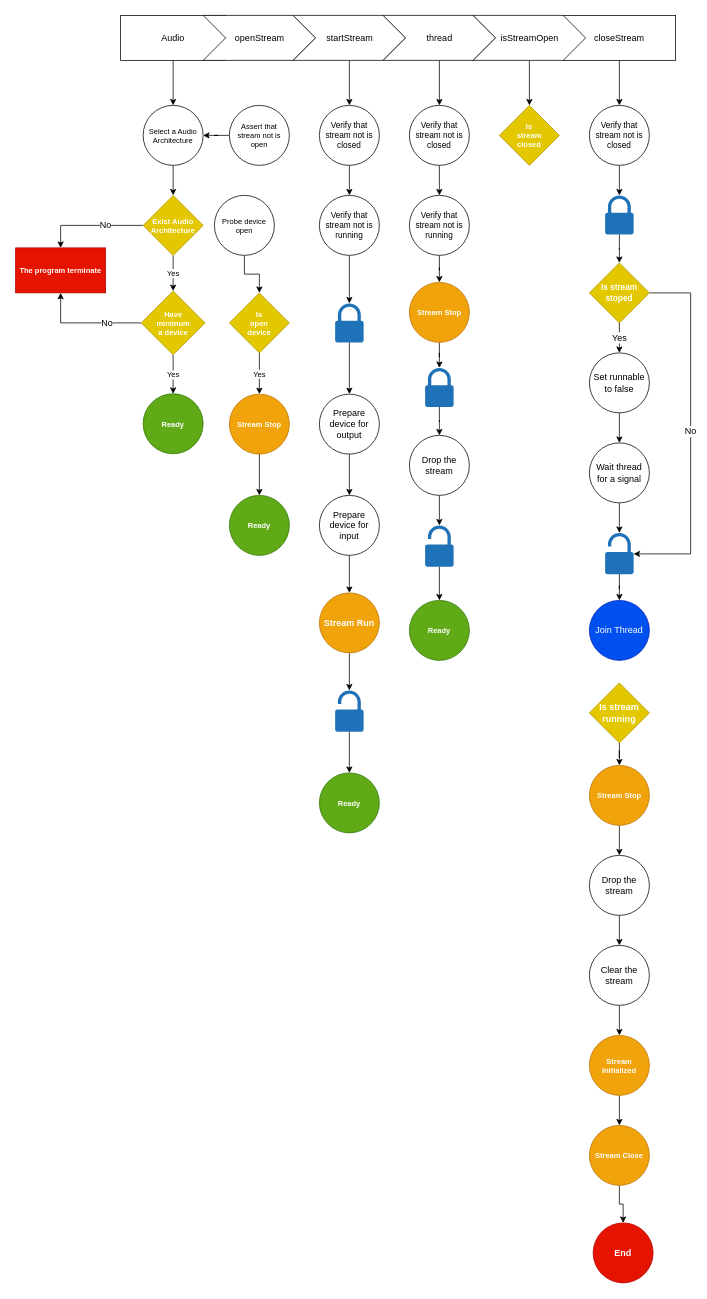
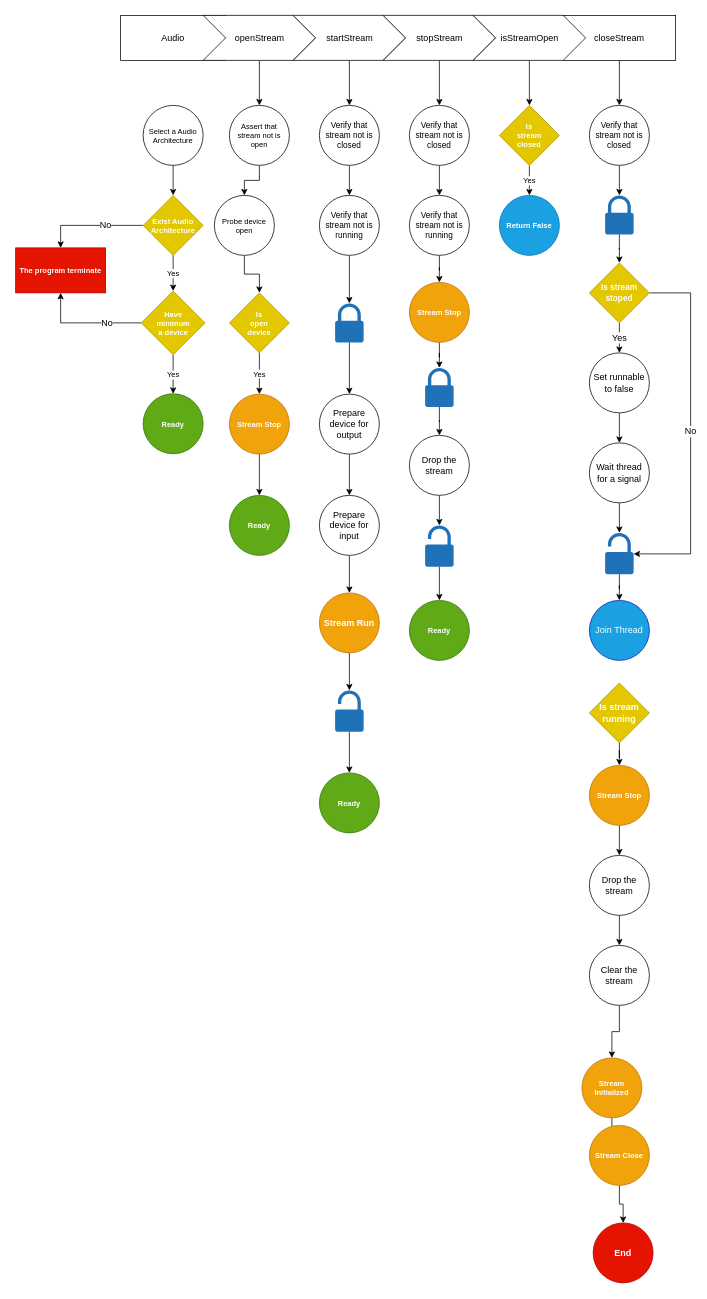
(440, 38) -> (440, 38)
none -> (259, 80)
(173, 99) -> none
(215, 135) -> (254, 180)
none -> (529, 177)
none -> (529, 225)
(619, 630) -> (619, 630)
(619, 1065) -> (612, 1088)
